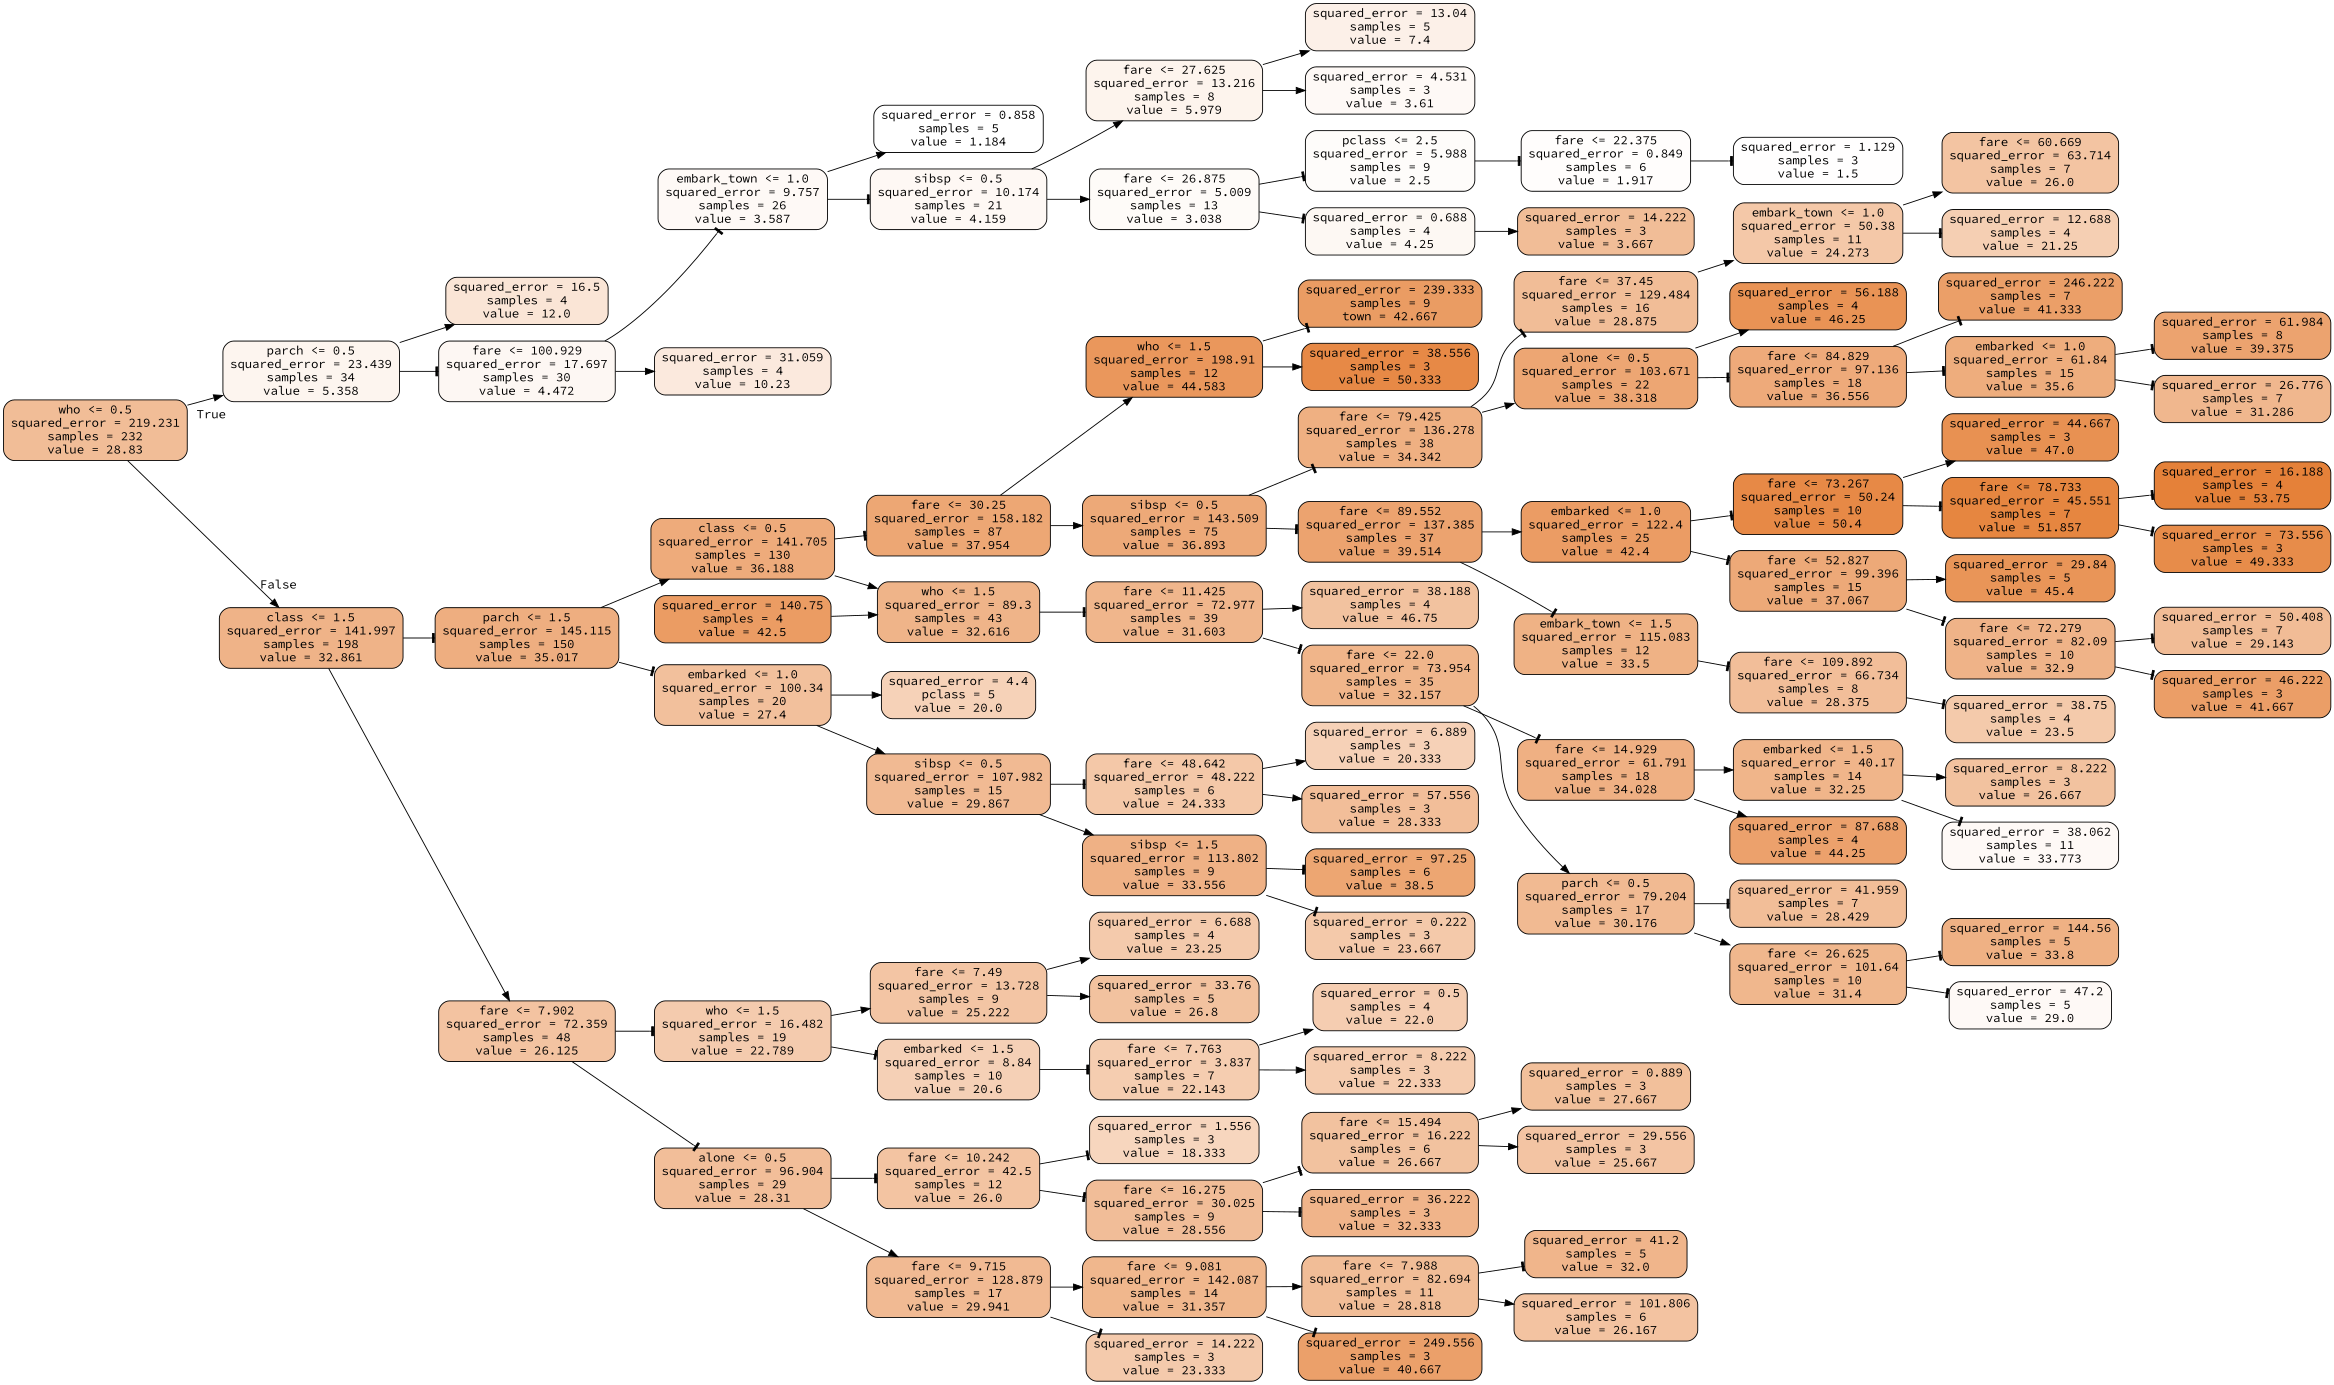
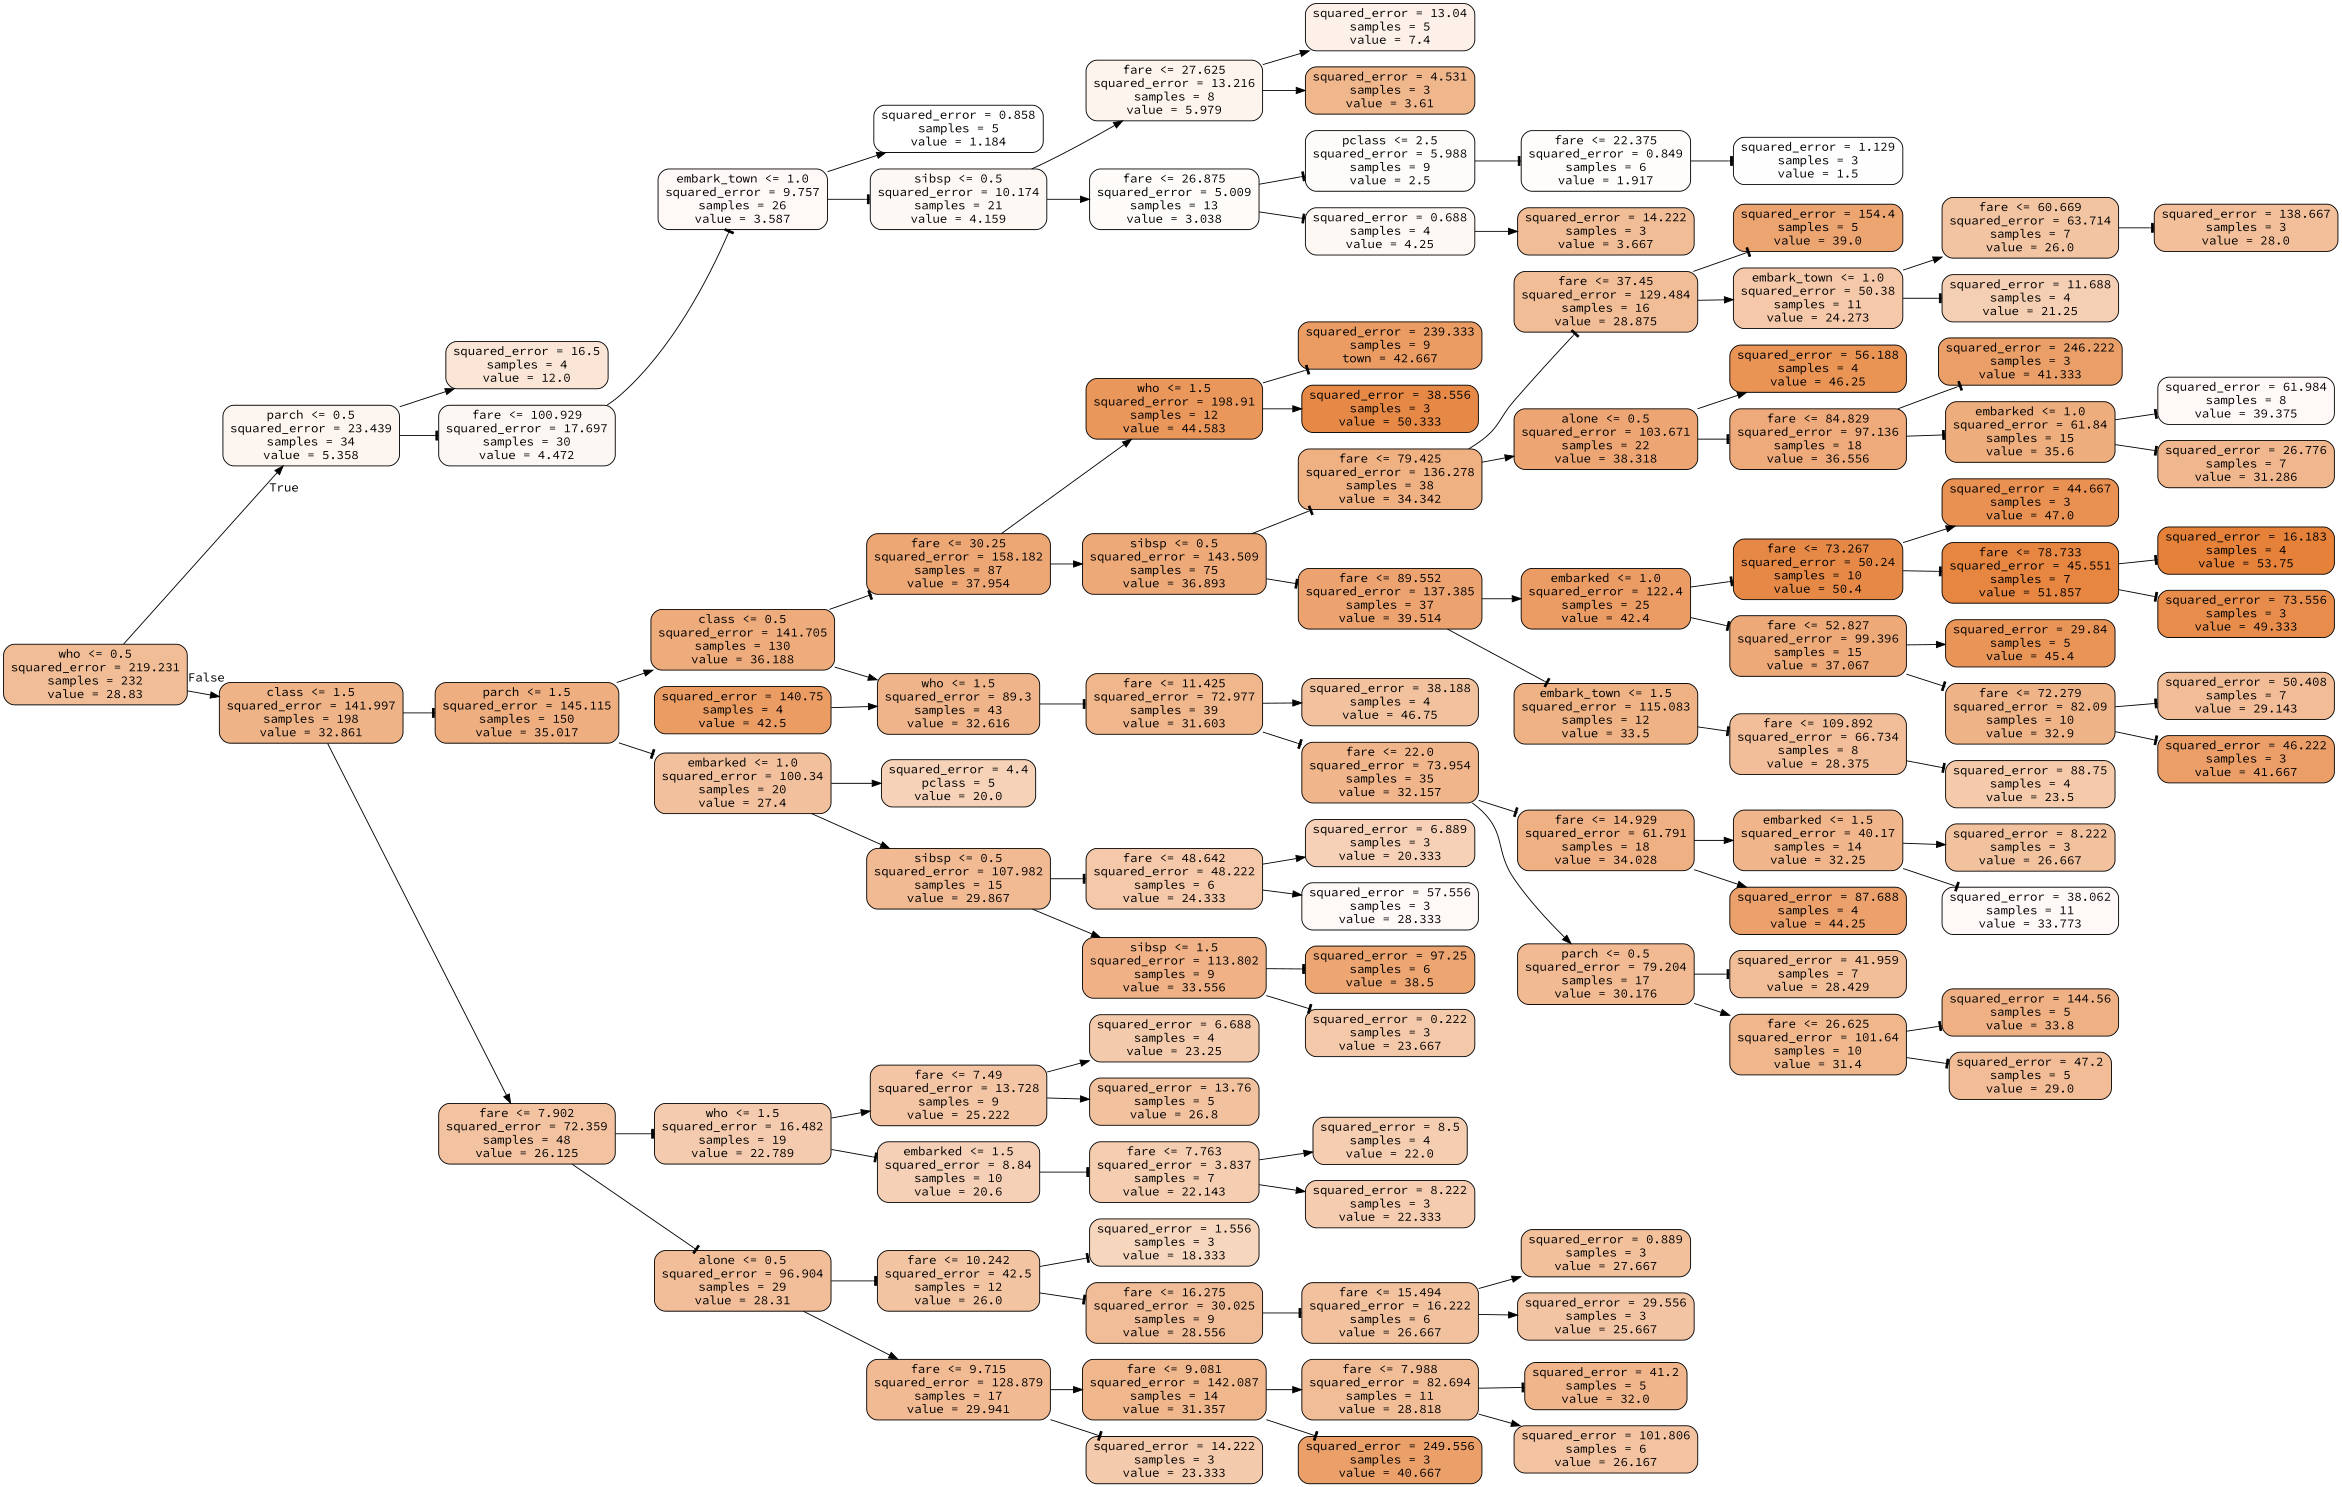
(1390, 91) -> (1390, 91)
none -> (1818, 228)
none -> (2246, 228)
(2030, 233) -> (2030, 298)
(2030, 296) -> (2030, 362)
(2243, 336) -> (2246, 401)
(743, 371) -> none
(2243, 486) -> (2246, 551)
(2030, 719) -> (2030, 784)
(1390, 809) -> (1390, 906)
(1174, 999) -> (1174, 1102)
(2030, 1005) -> (2030, 1076)
(1390, 1007) -> (1390, 1141)
(1390, 1213) -> none
